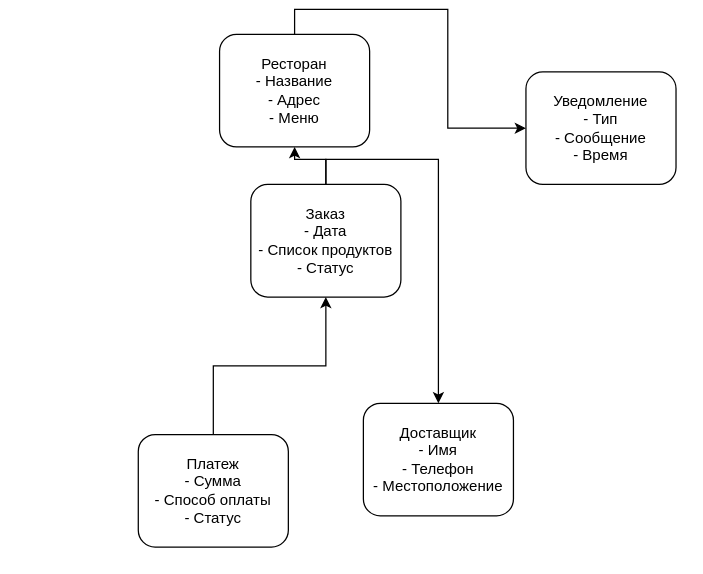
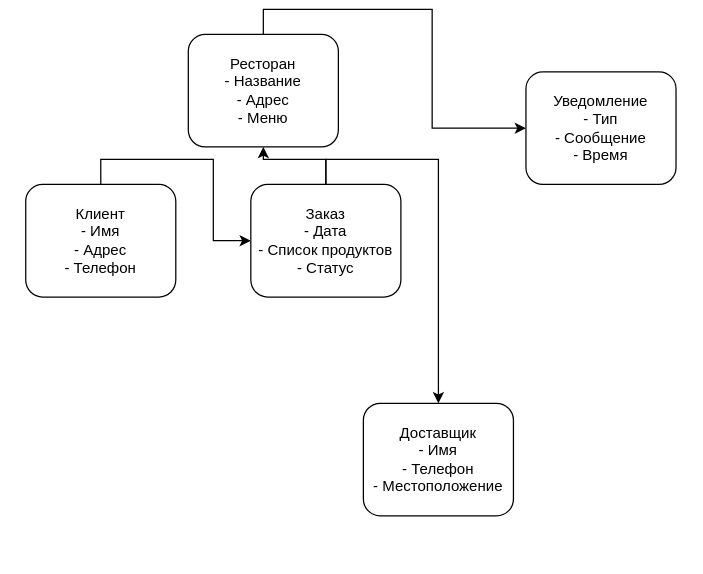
(294, 91) -> (263, 91)
none -> (199, 159)
none -> (101, 241)
(265, 366) -> none
(213, 491) -> none
